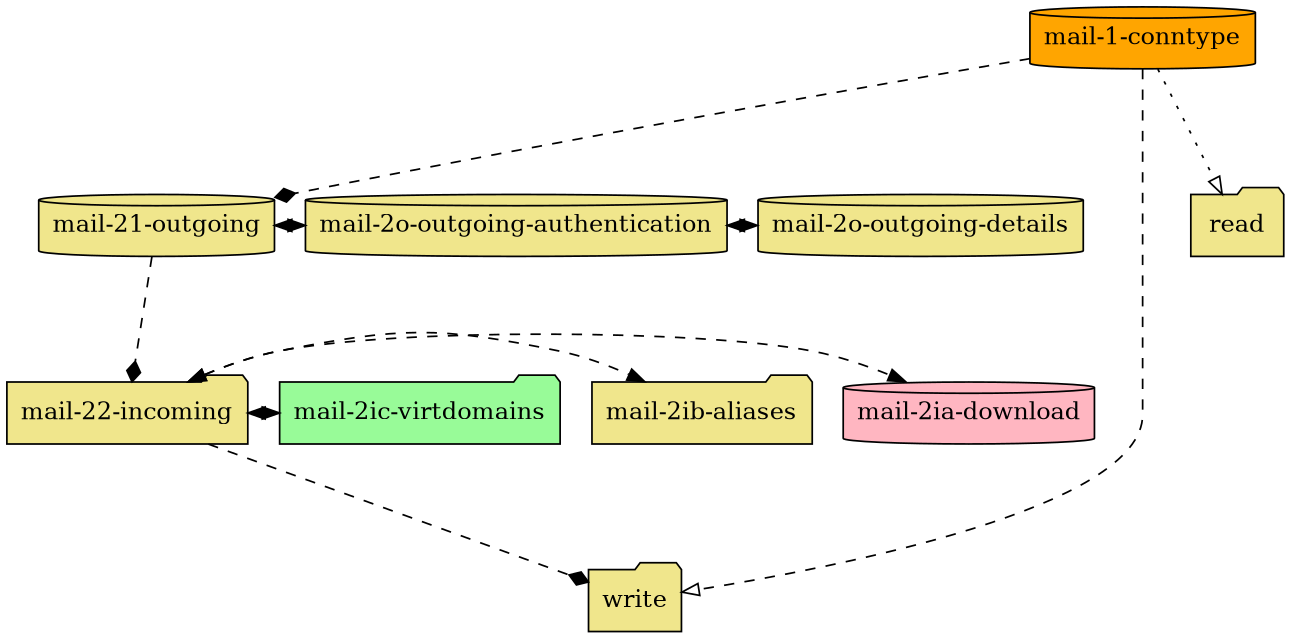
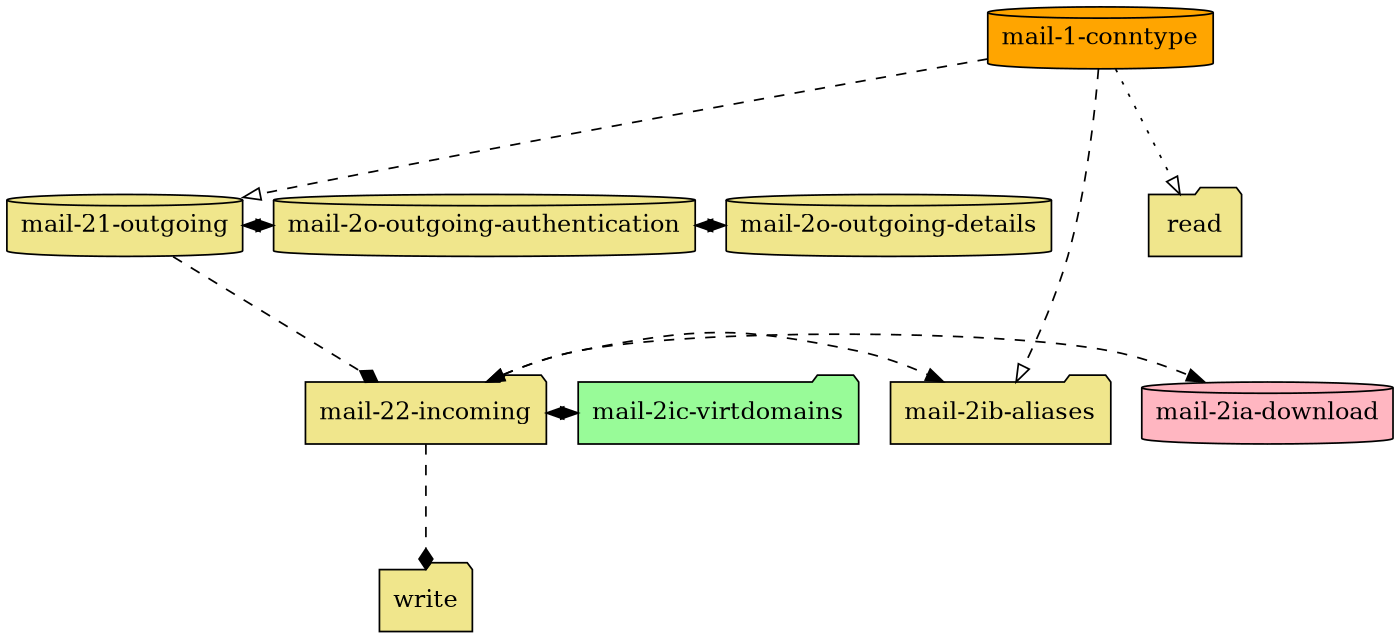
(662, 124) -> (624, 124)
(1100, 472) -> (1076, 222)
